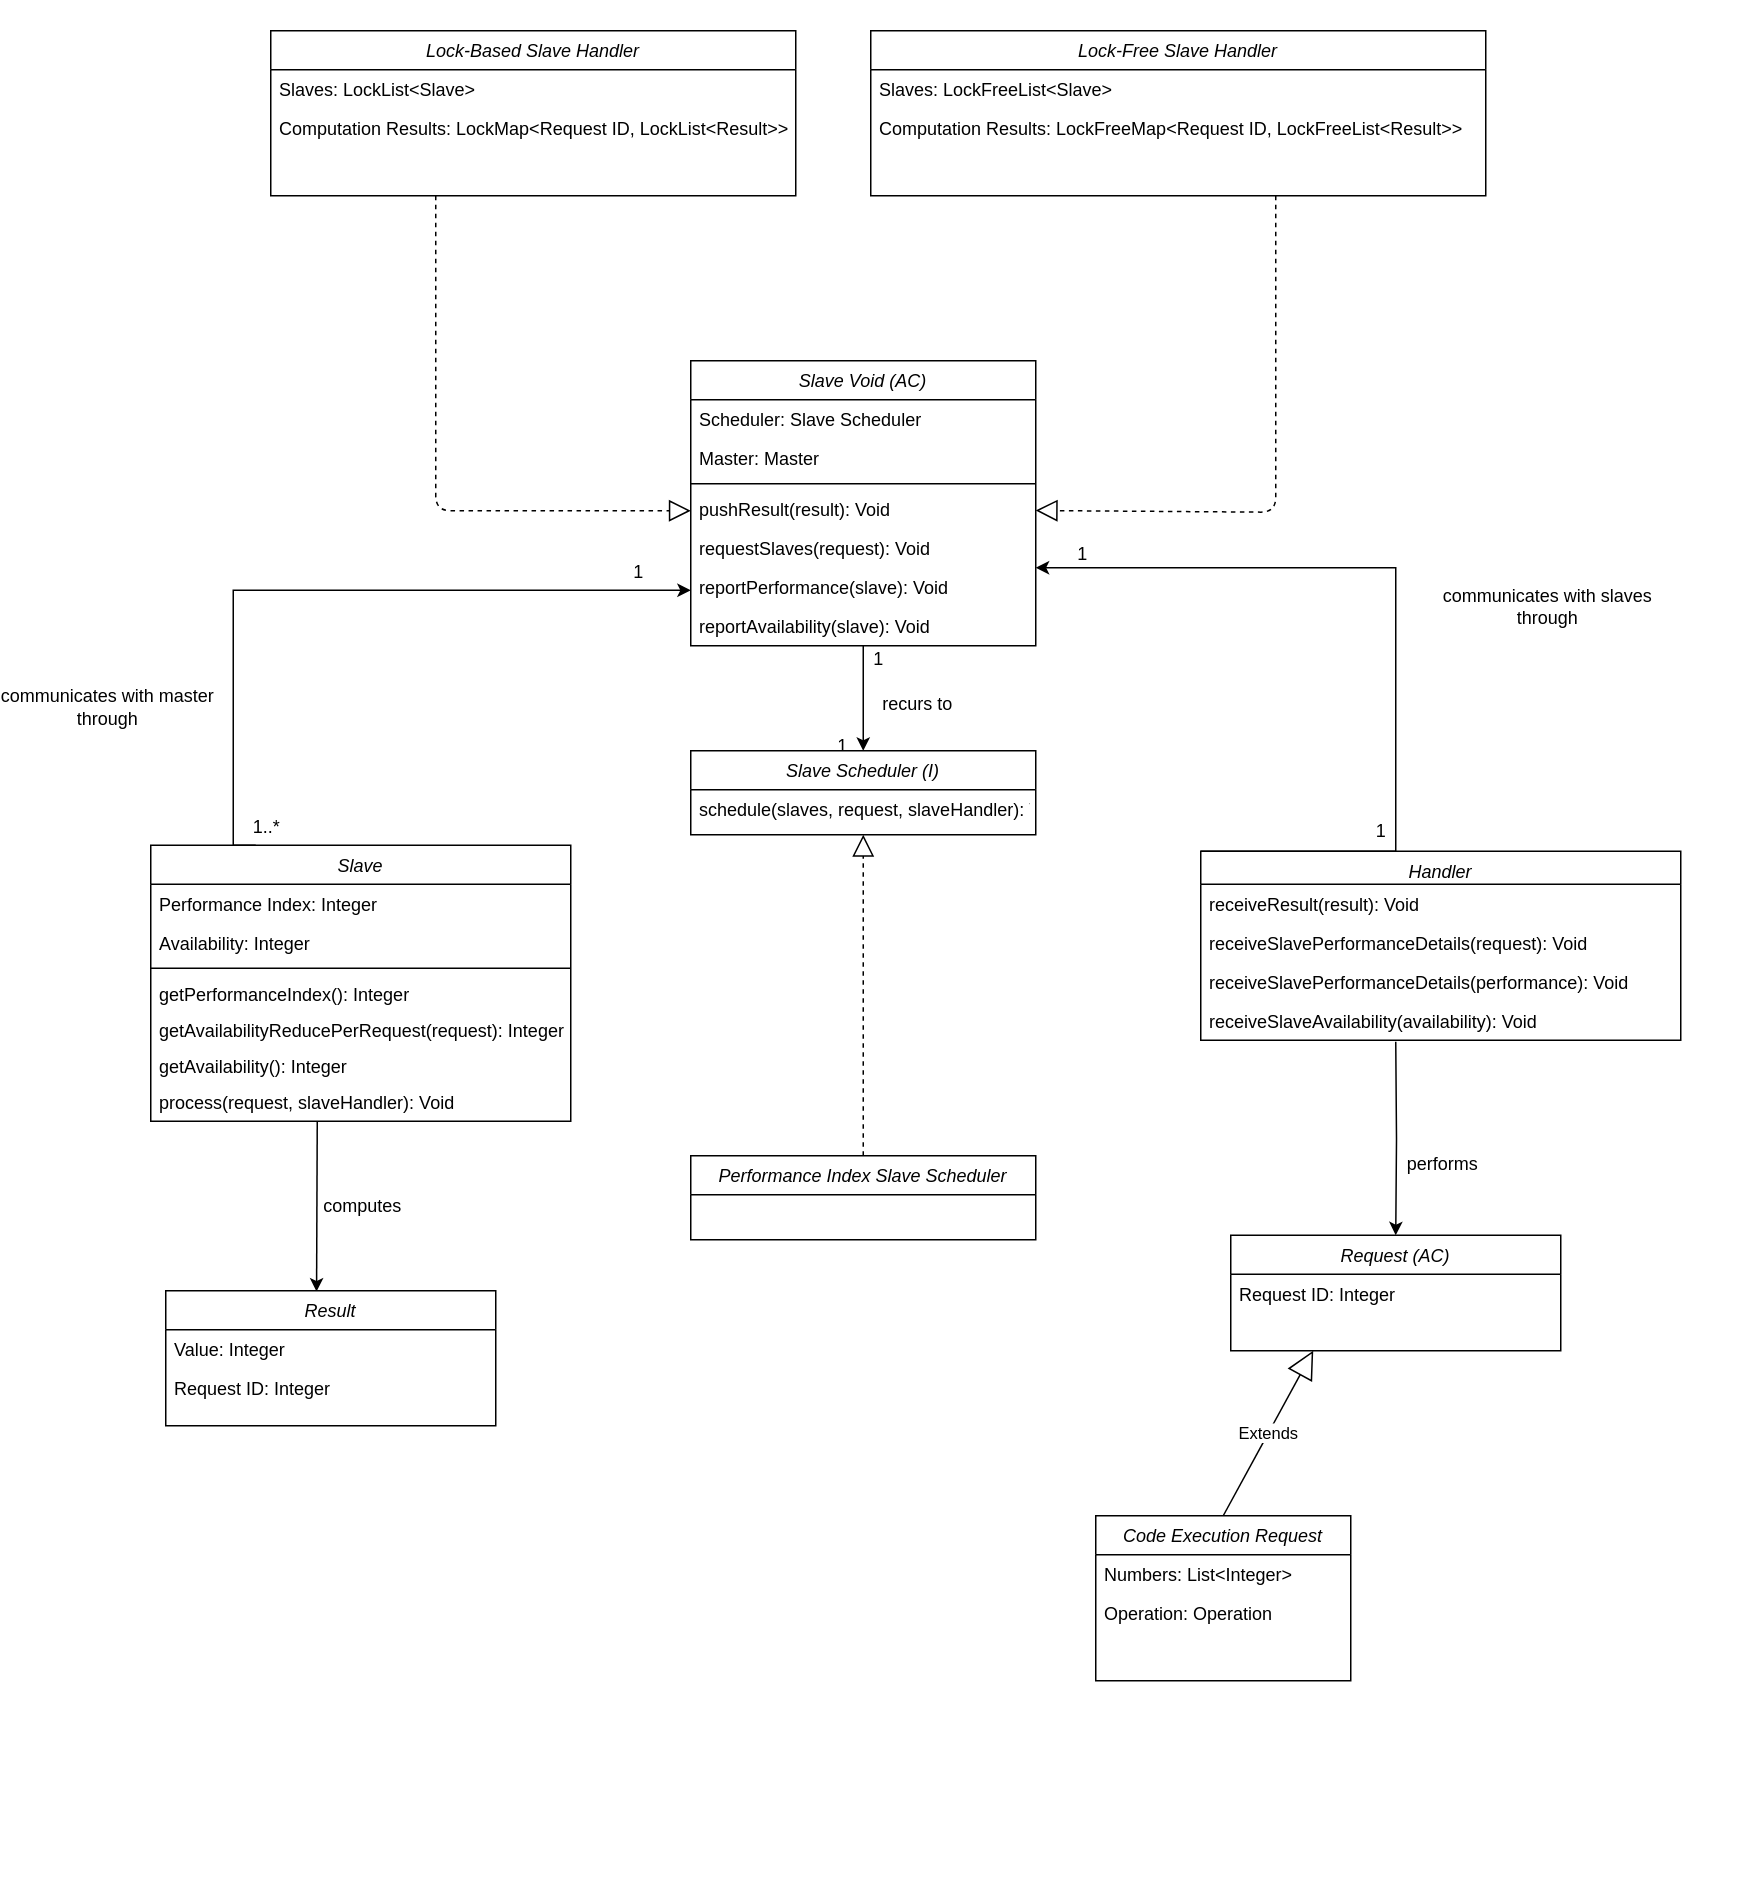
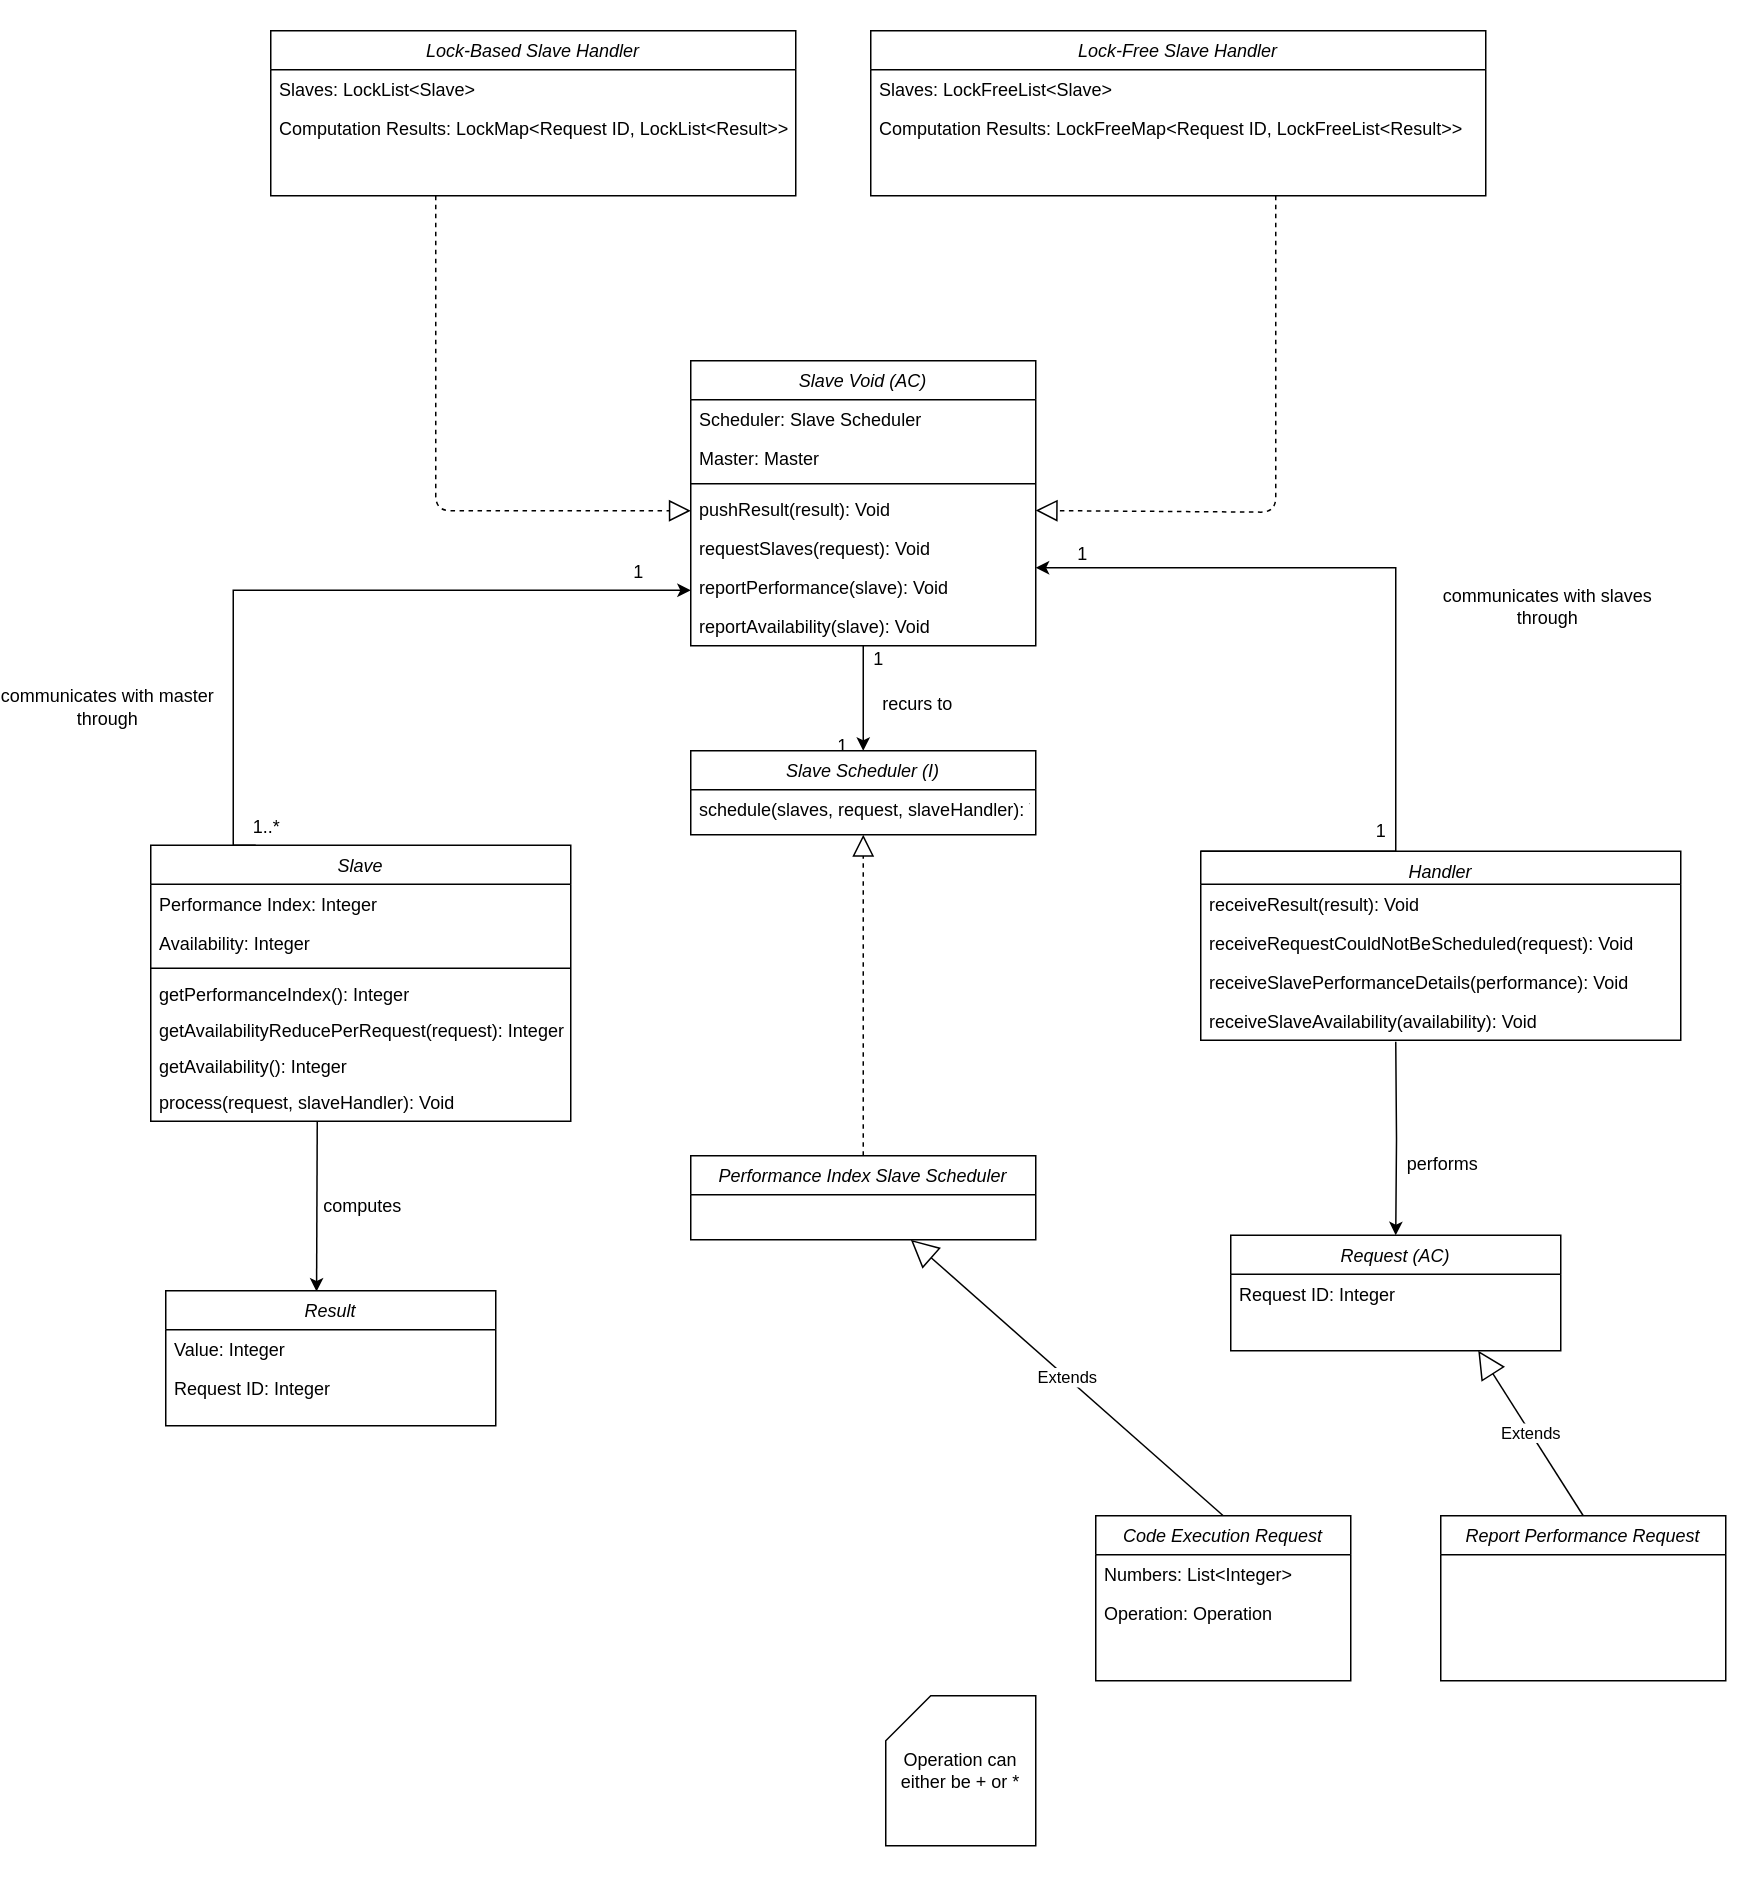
(1419, 944) -> (1437, 944)
(1262, 1445) -> (1078, 1387)
none -> (1538, 1445)
none -> (1583, 1598)
none -> (961, 1771)
